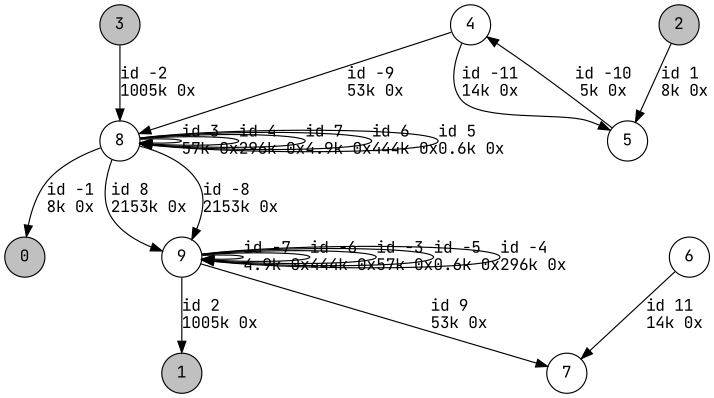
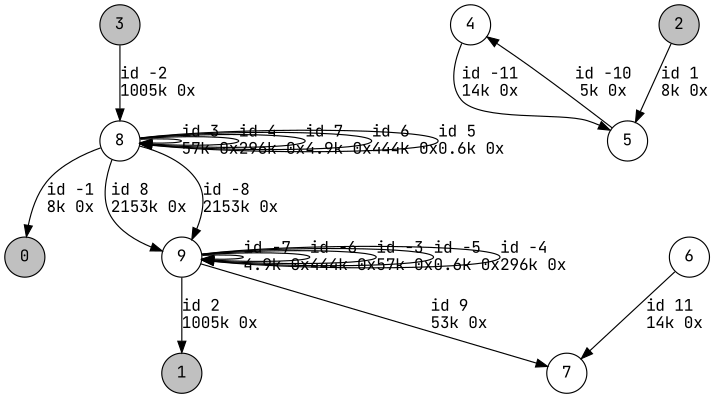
(301, 81) -> none
